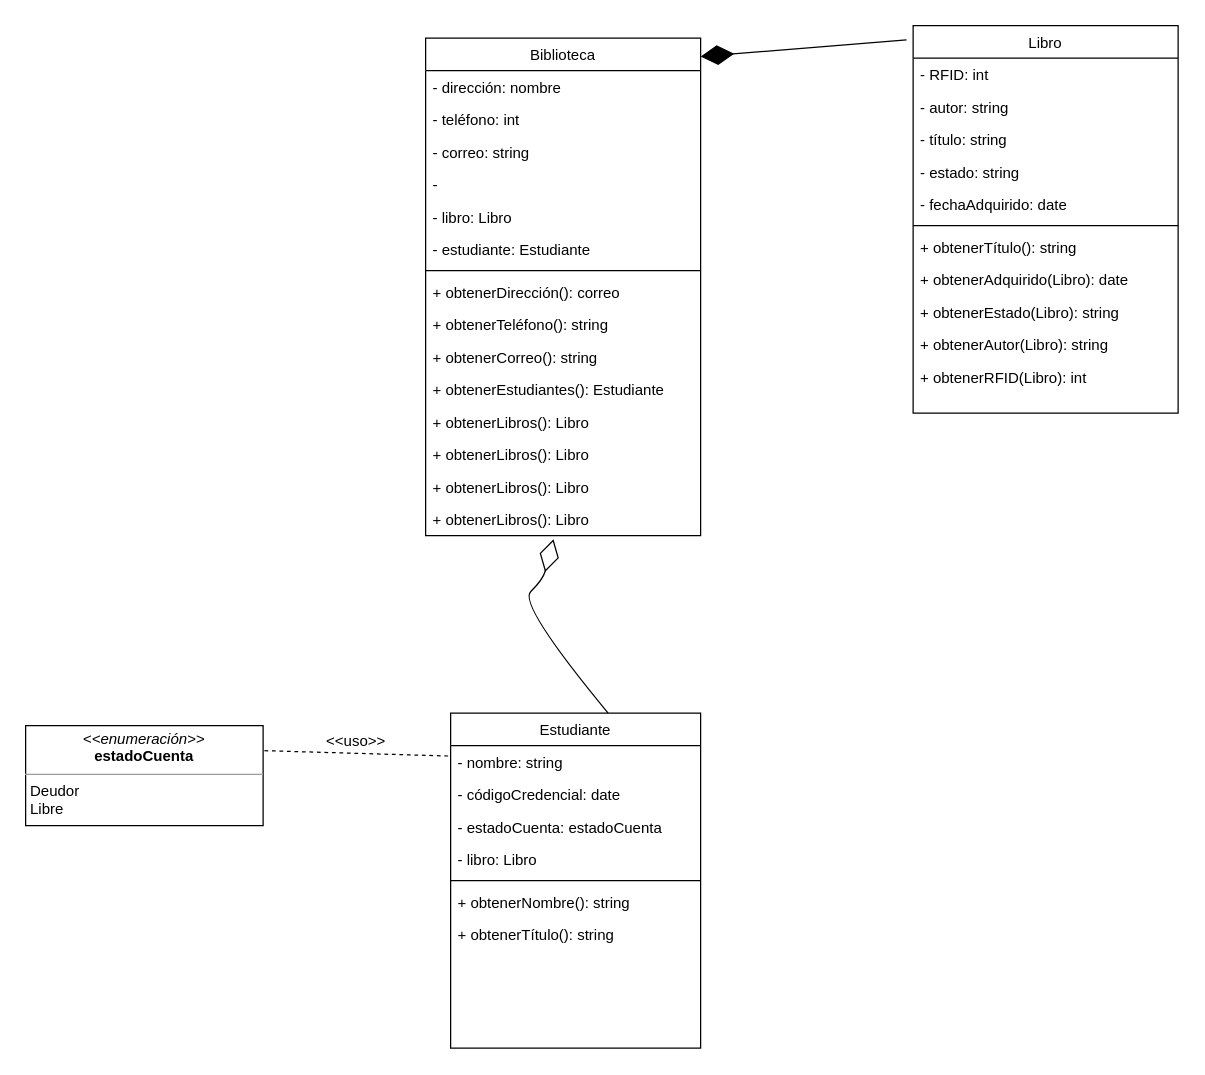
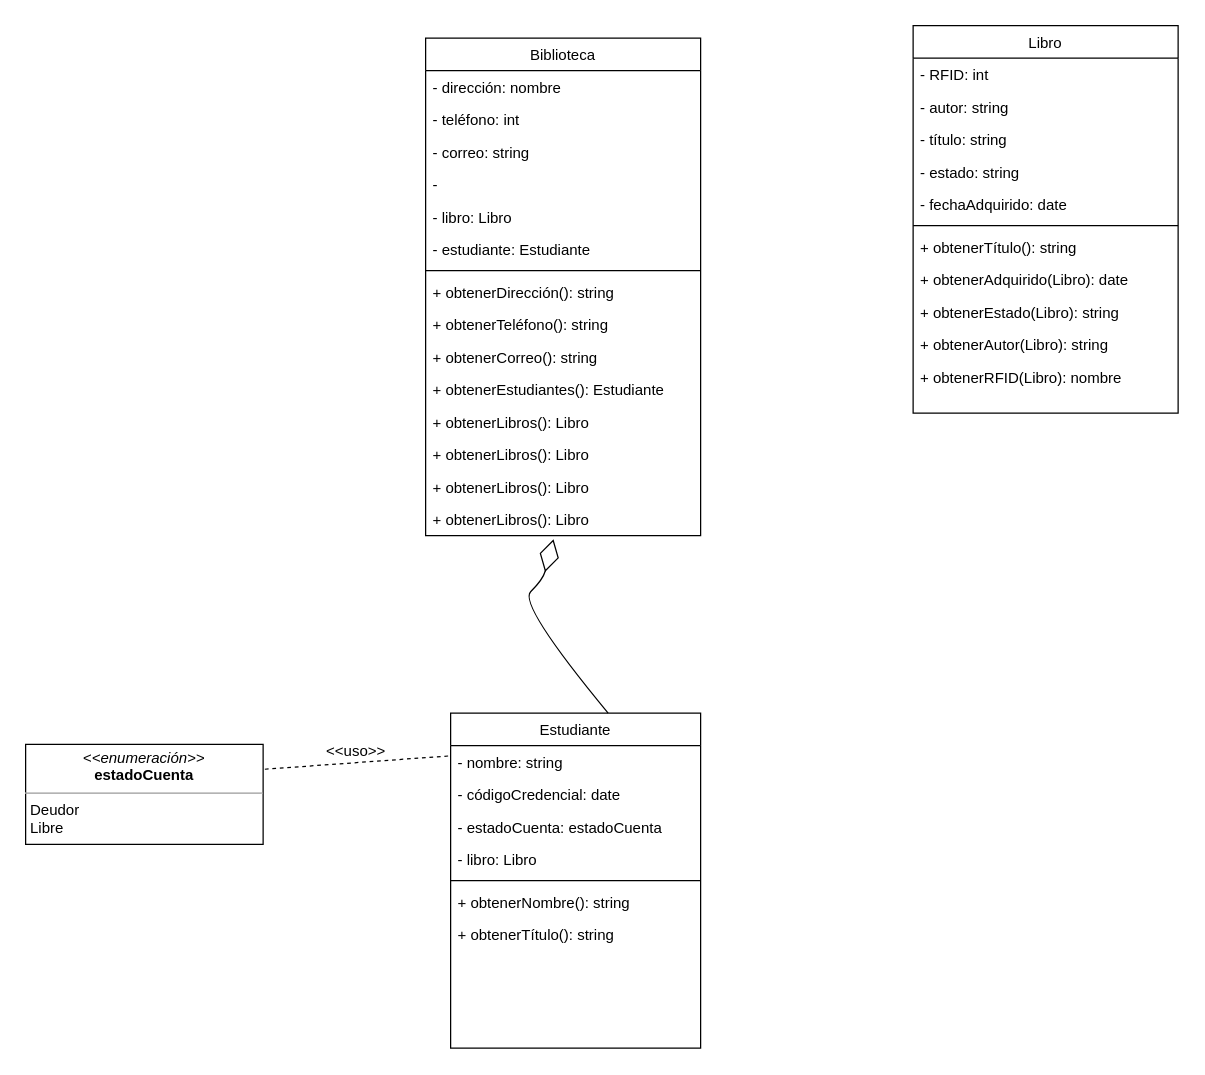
(818, 47) -> none
(540, 293) -> (538, 293)
(1015, 378) -> (1030, 378)
(144, 776) -> (144, 794)
